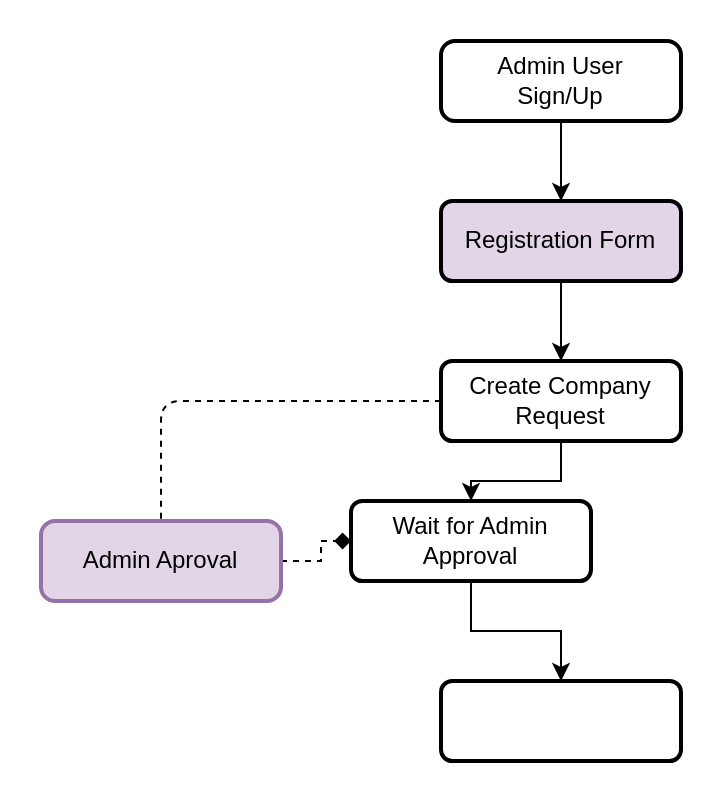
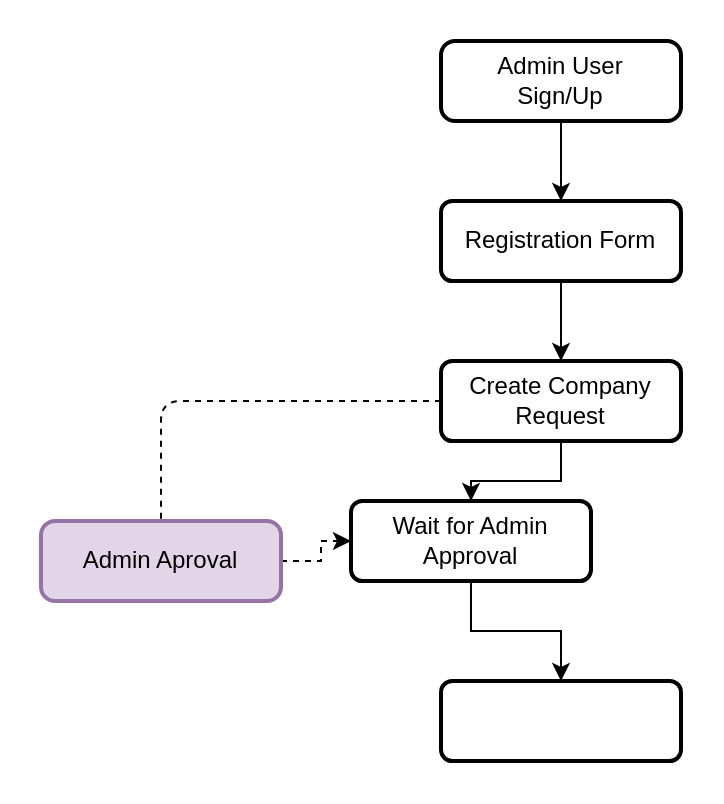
(561, 241) -> (561, 241)
(335, 541) -> (335, 541)
